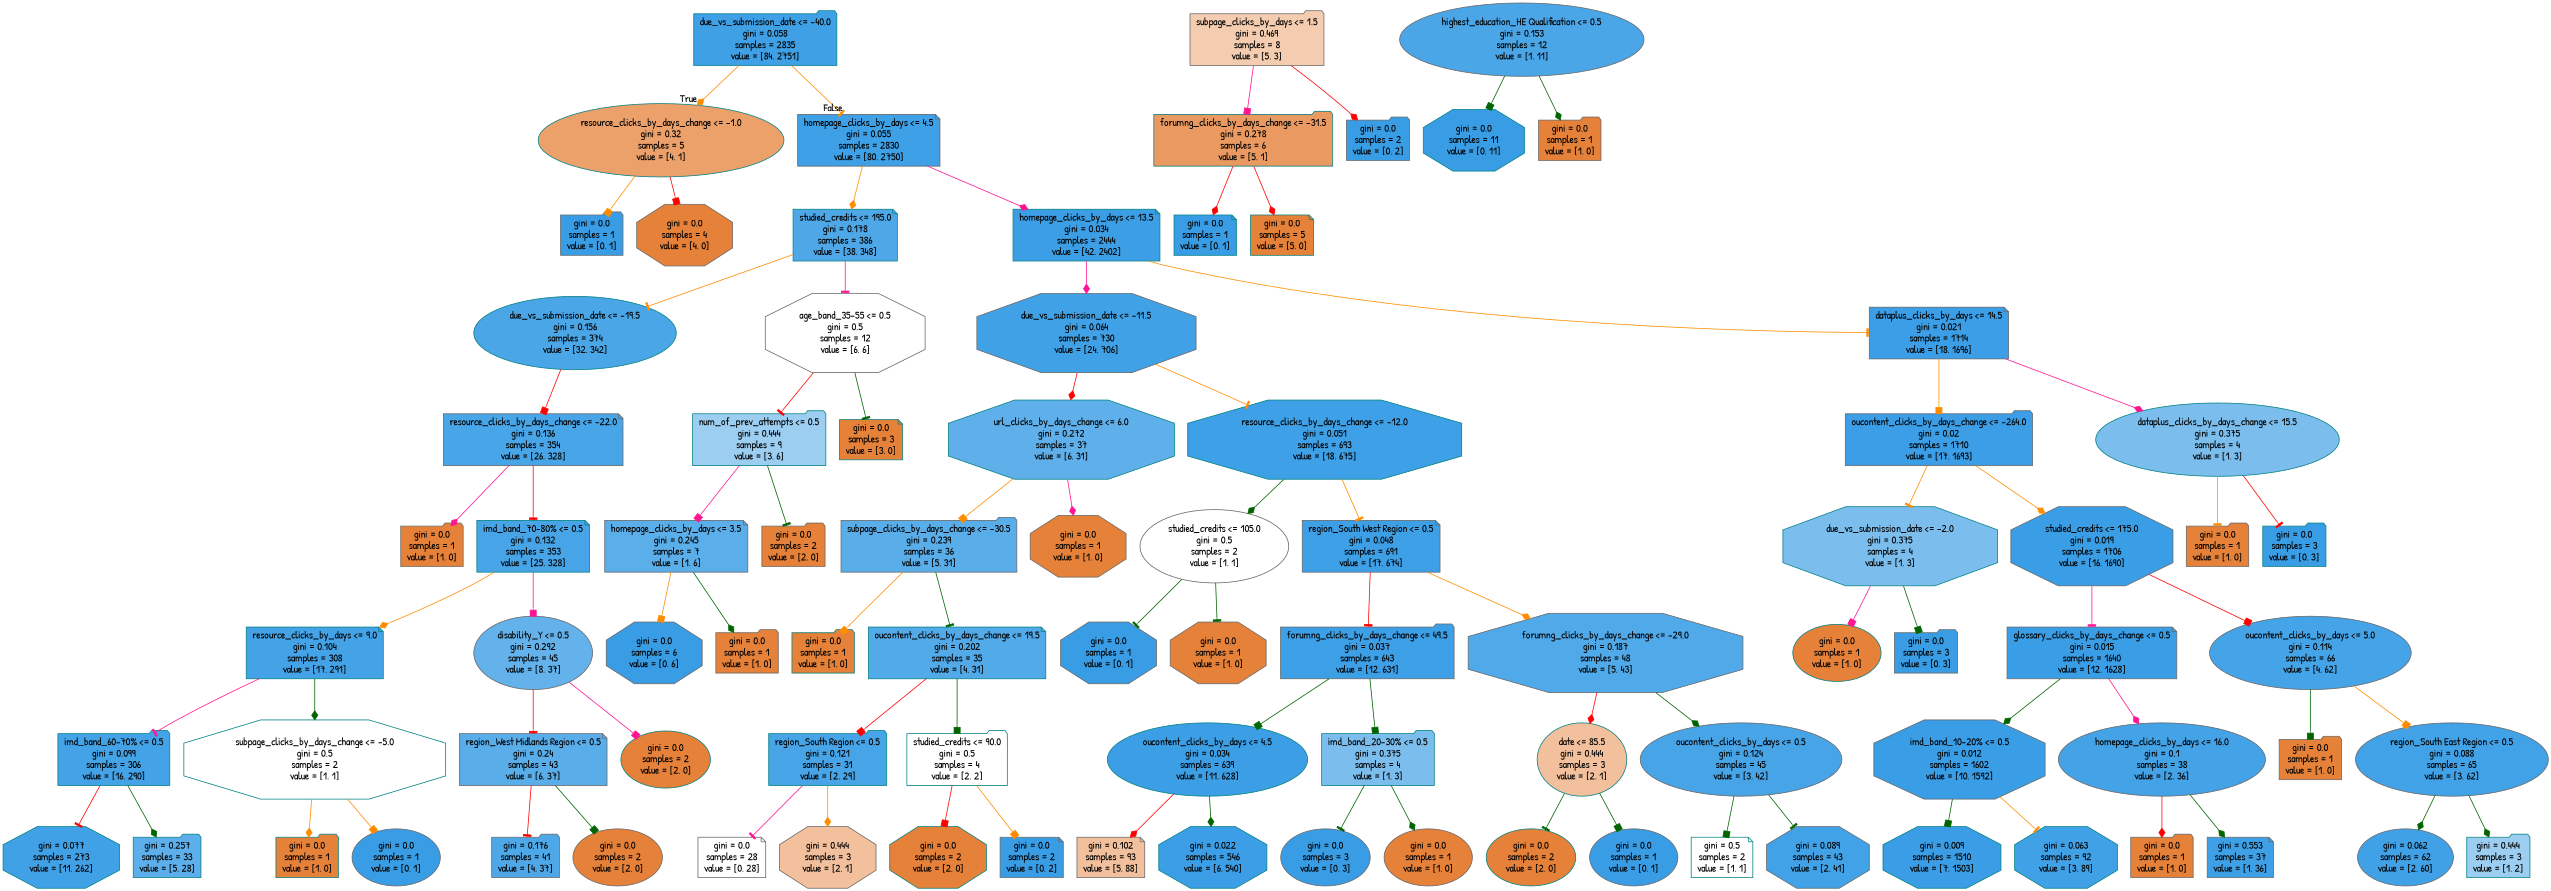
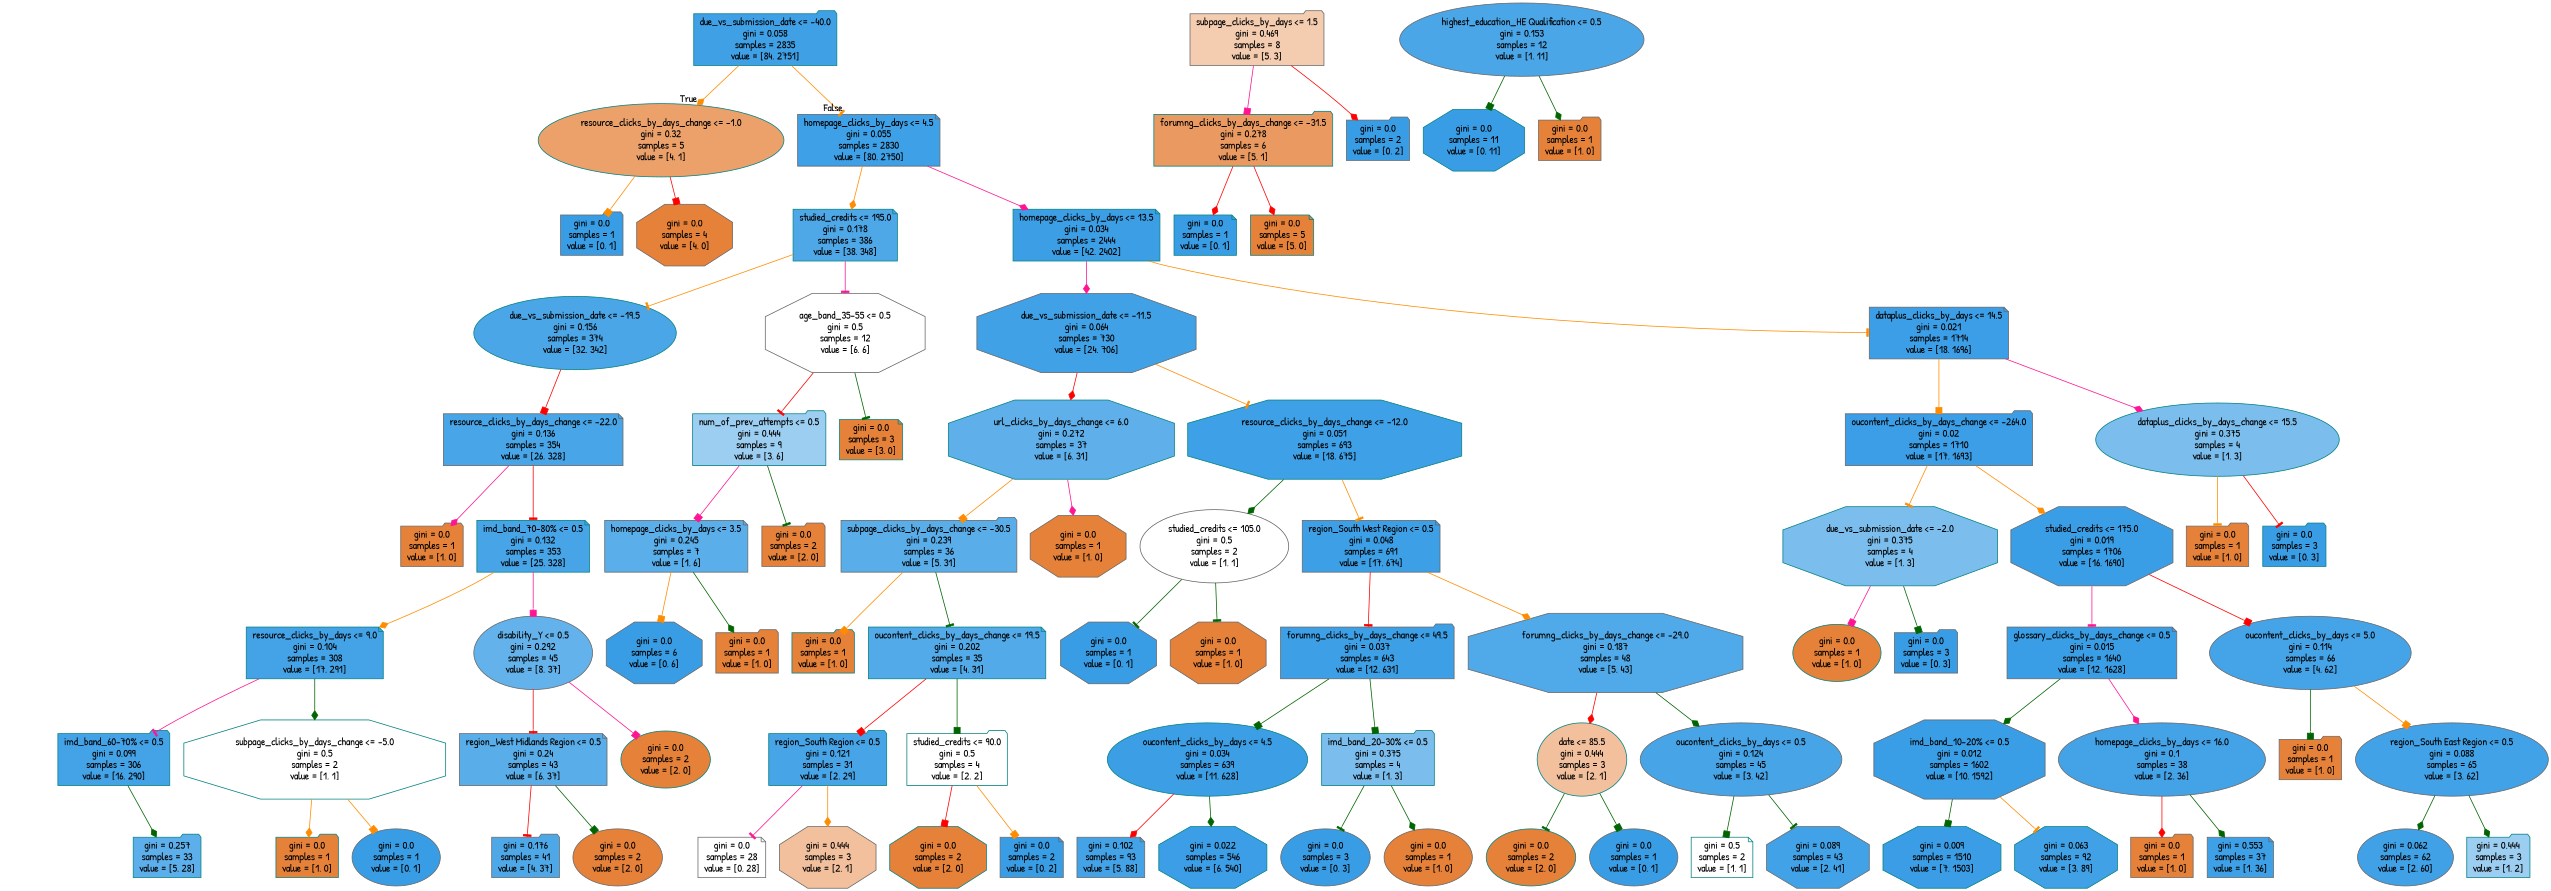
(61, 857) -> none
(1111, 857) -> (1111, 857)
